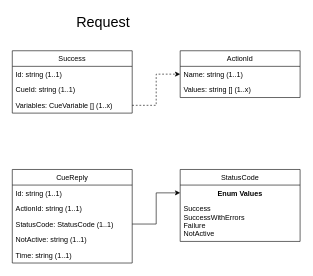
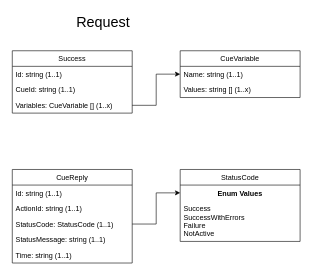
(240, 59) -> (240, 59)
(156, 92) -> (156, 92)
(57, 240) -> (66, 240)
